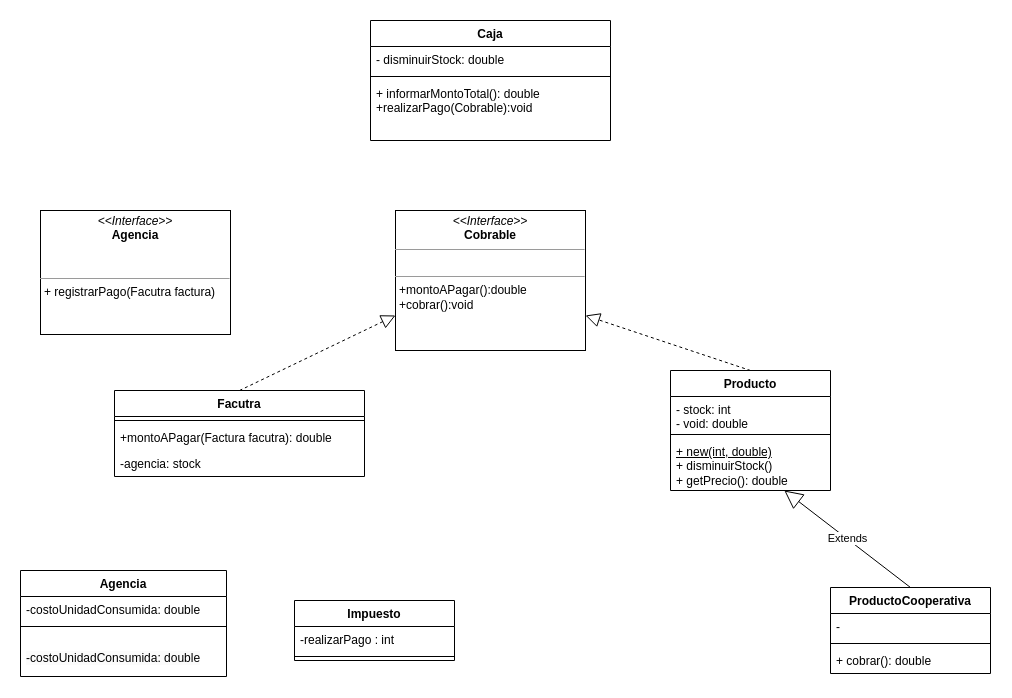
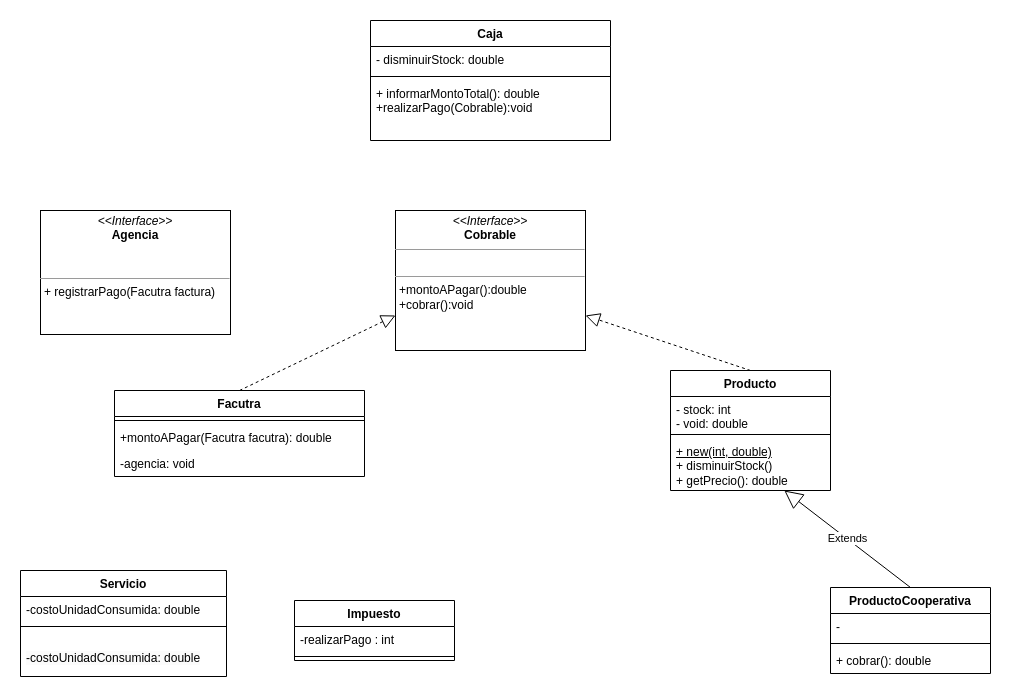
(239, 439) -> (239, 439)
(166, 465) -> (161, 465)
(124, 585) -> (124, 585)
